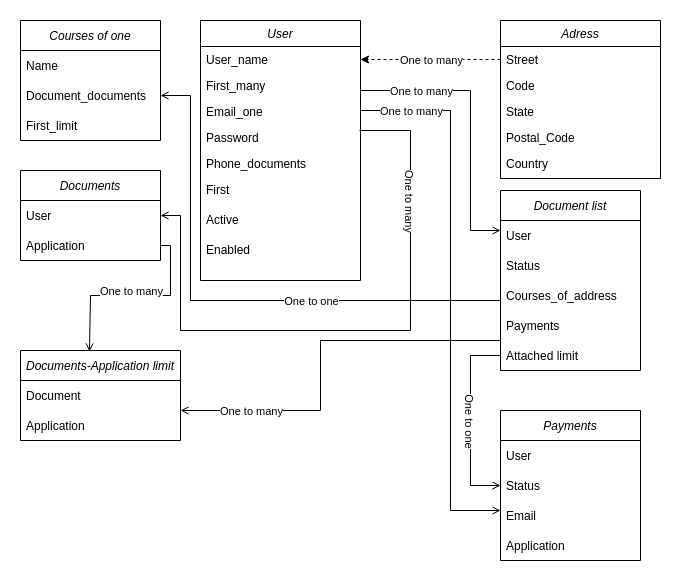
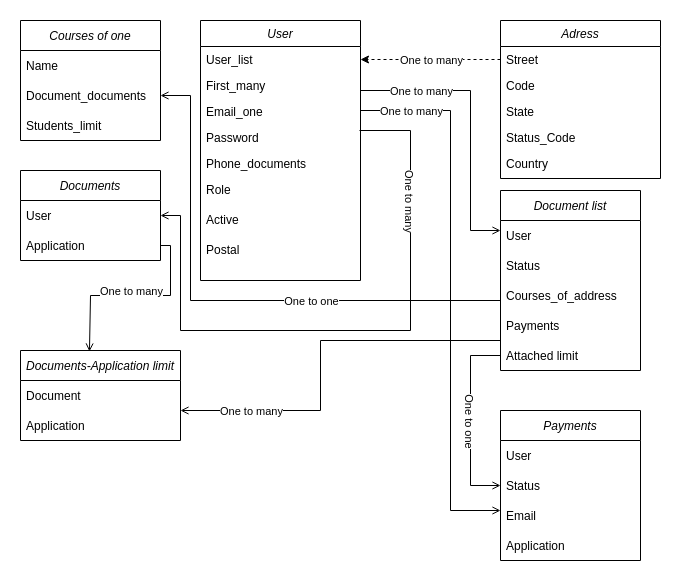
(236, 60) -> (233, 60)
(57, 126) -> (68, 126)
(541, 138) -> (543, 138)
(221, 190) -> (218, 190)
(228, 250) -> (225, 250)
